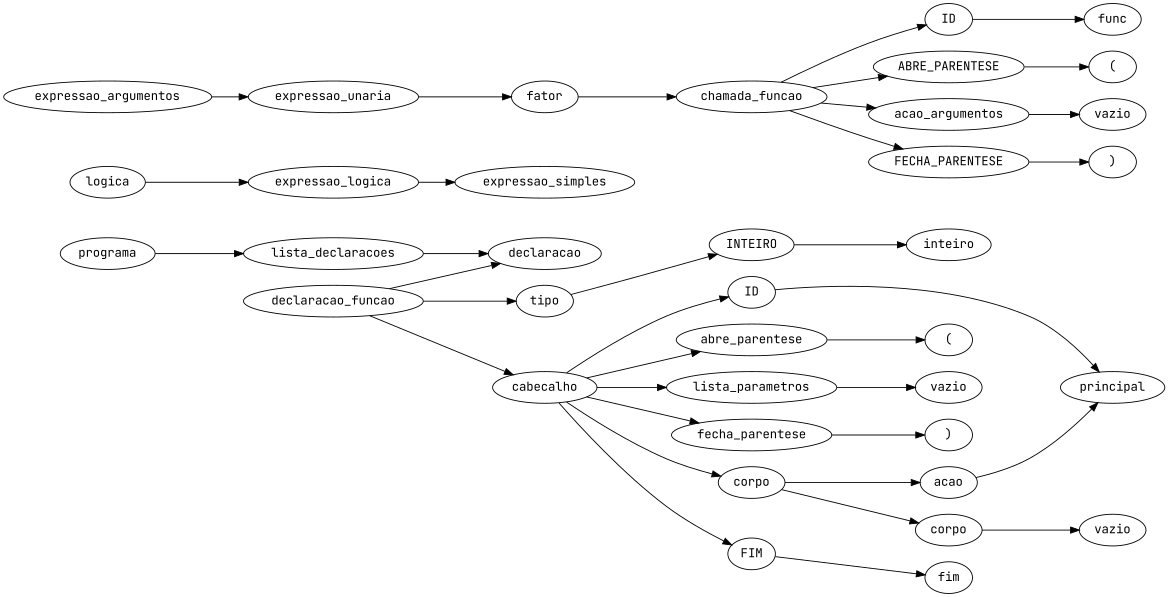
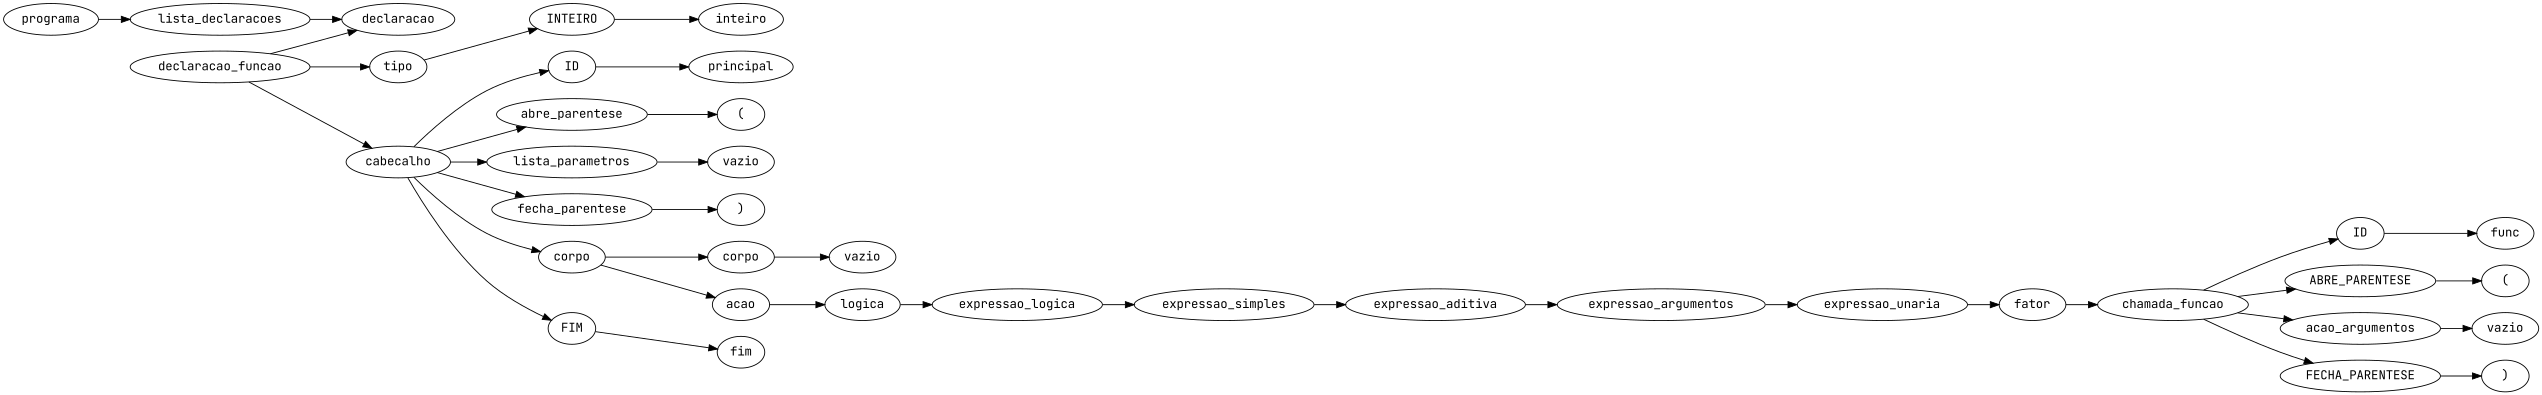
none -> (1435, 305)
(1039, 453) -> (793, 305)
